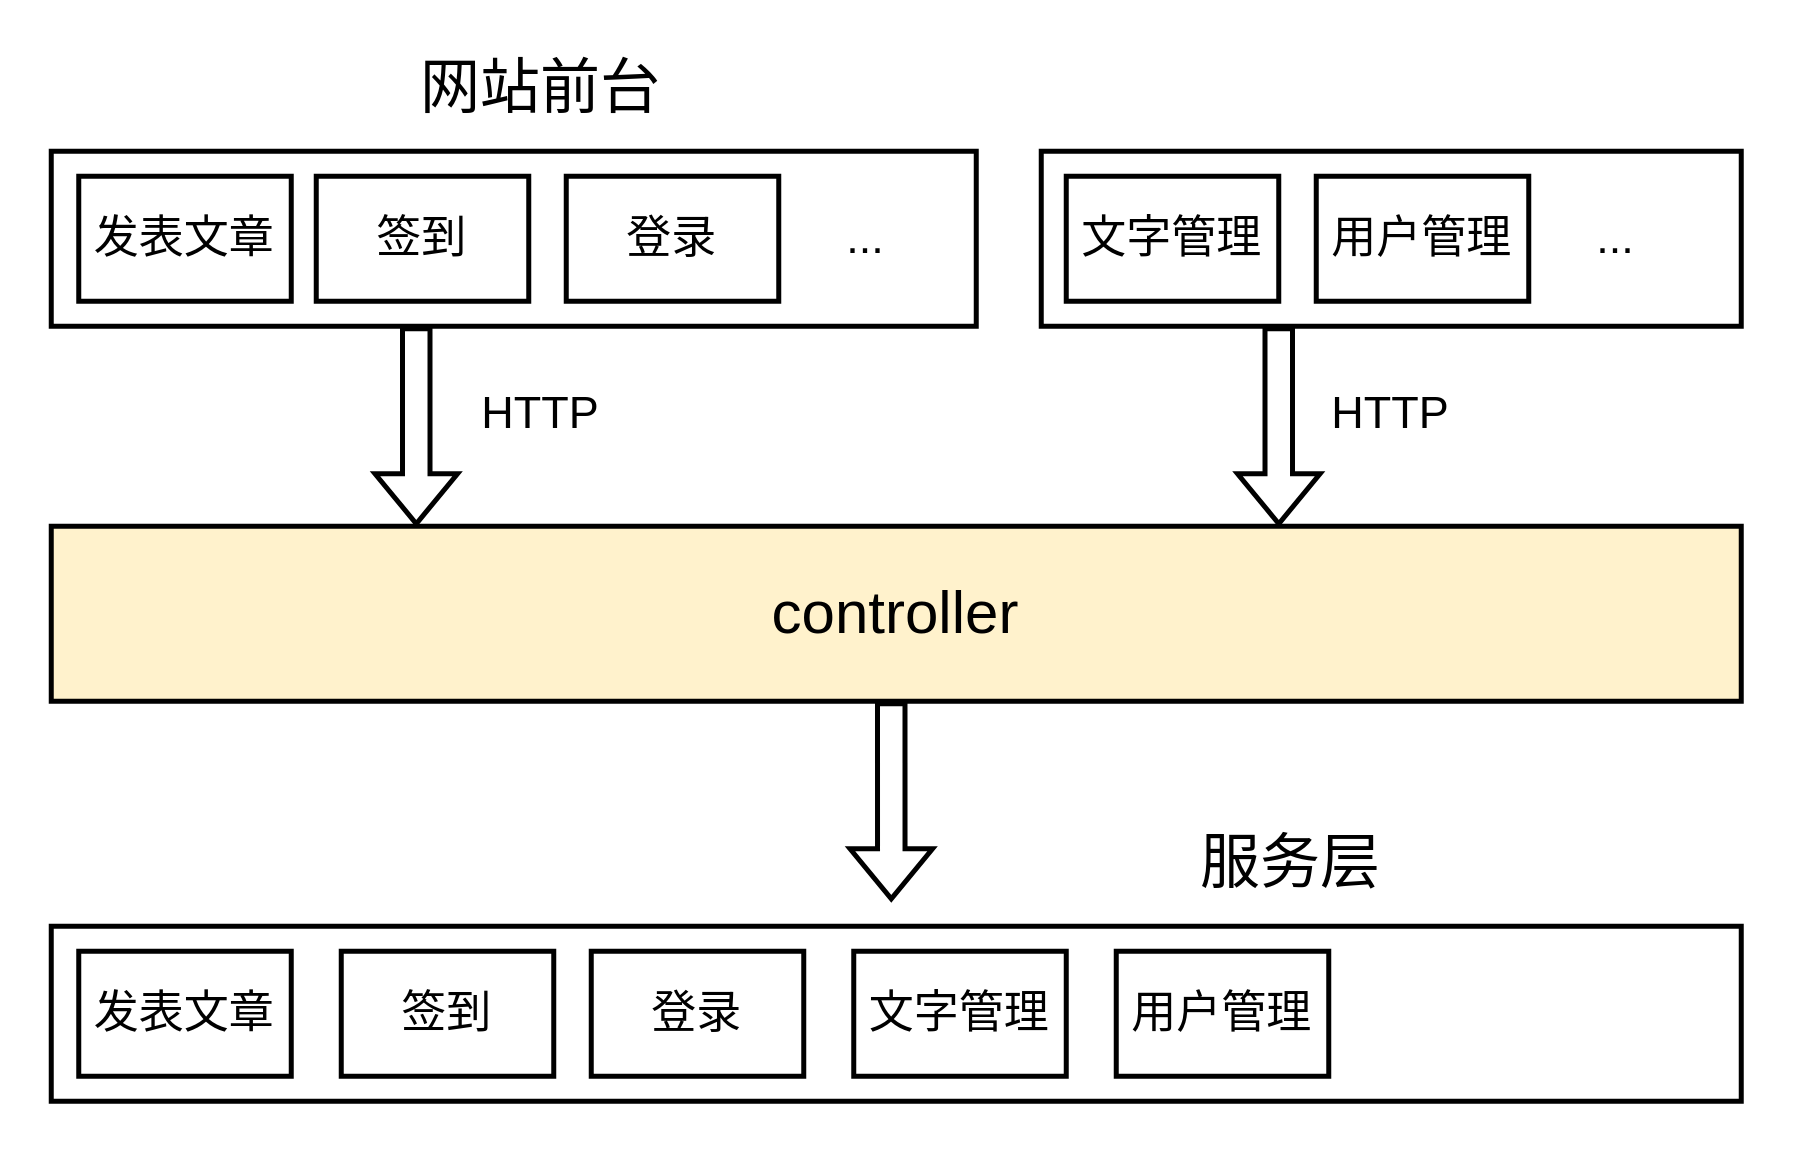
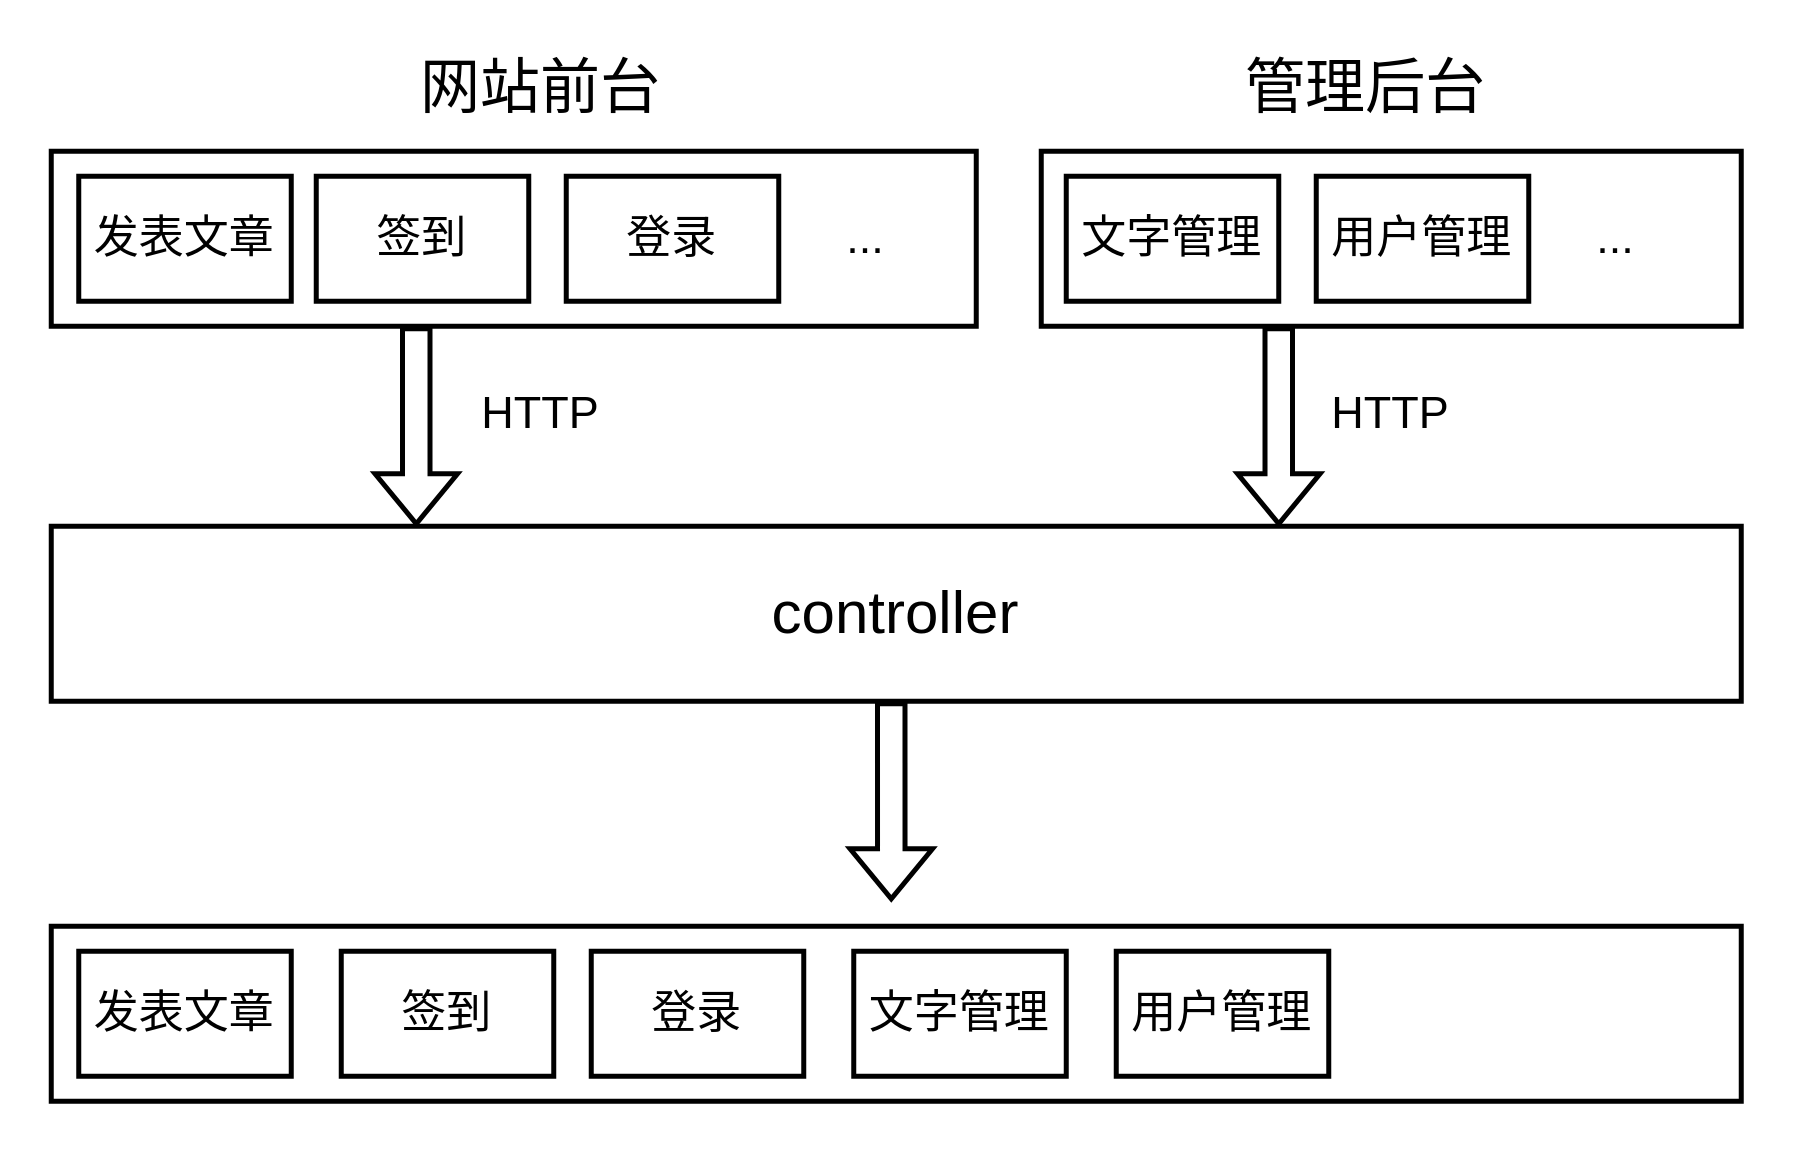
none -> (1366, 89)
(896, 614) -> (896, 614)
(1291, 864) -> none
